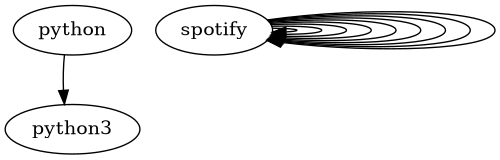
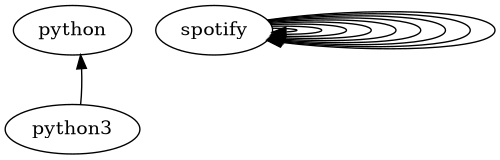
(63, 73) -> (82, 86)
